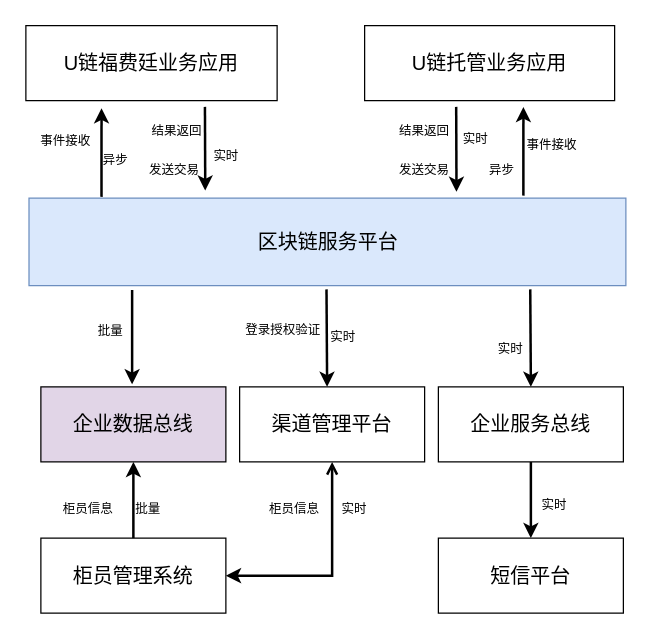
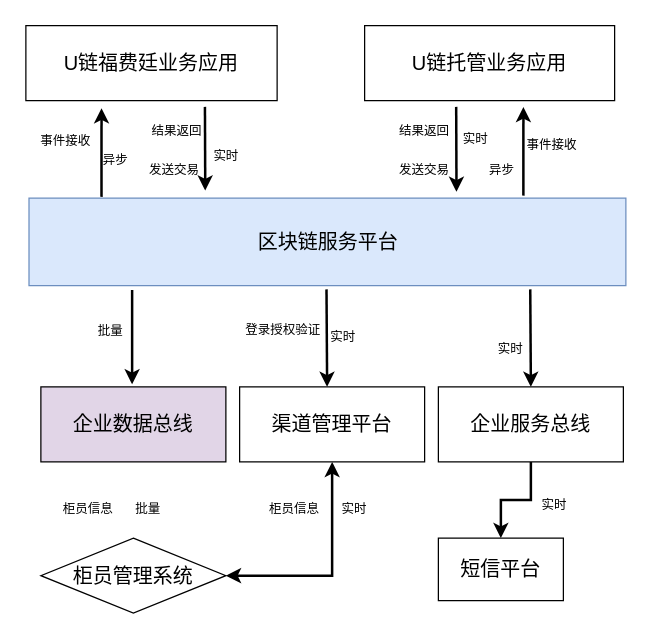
(332, 473) -> (332, 474)
(133, 506) -> none
(133, 576) -> (133, 576)
(531, 576) -> (501, 569)
